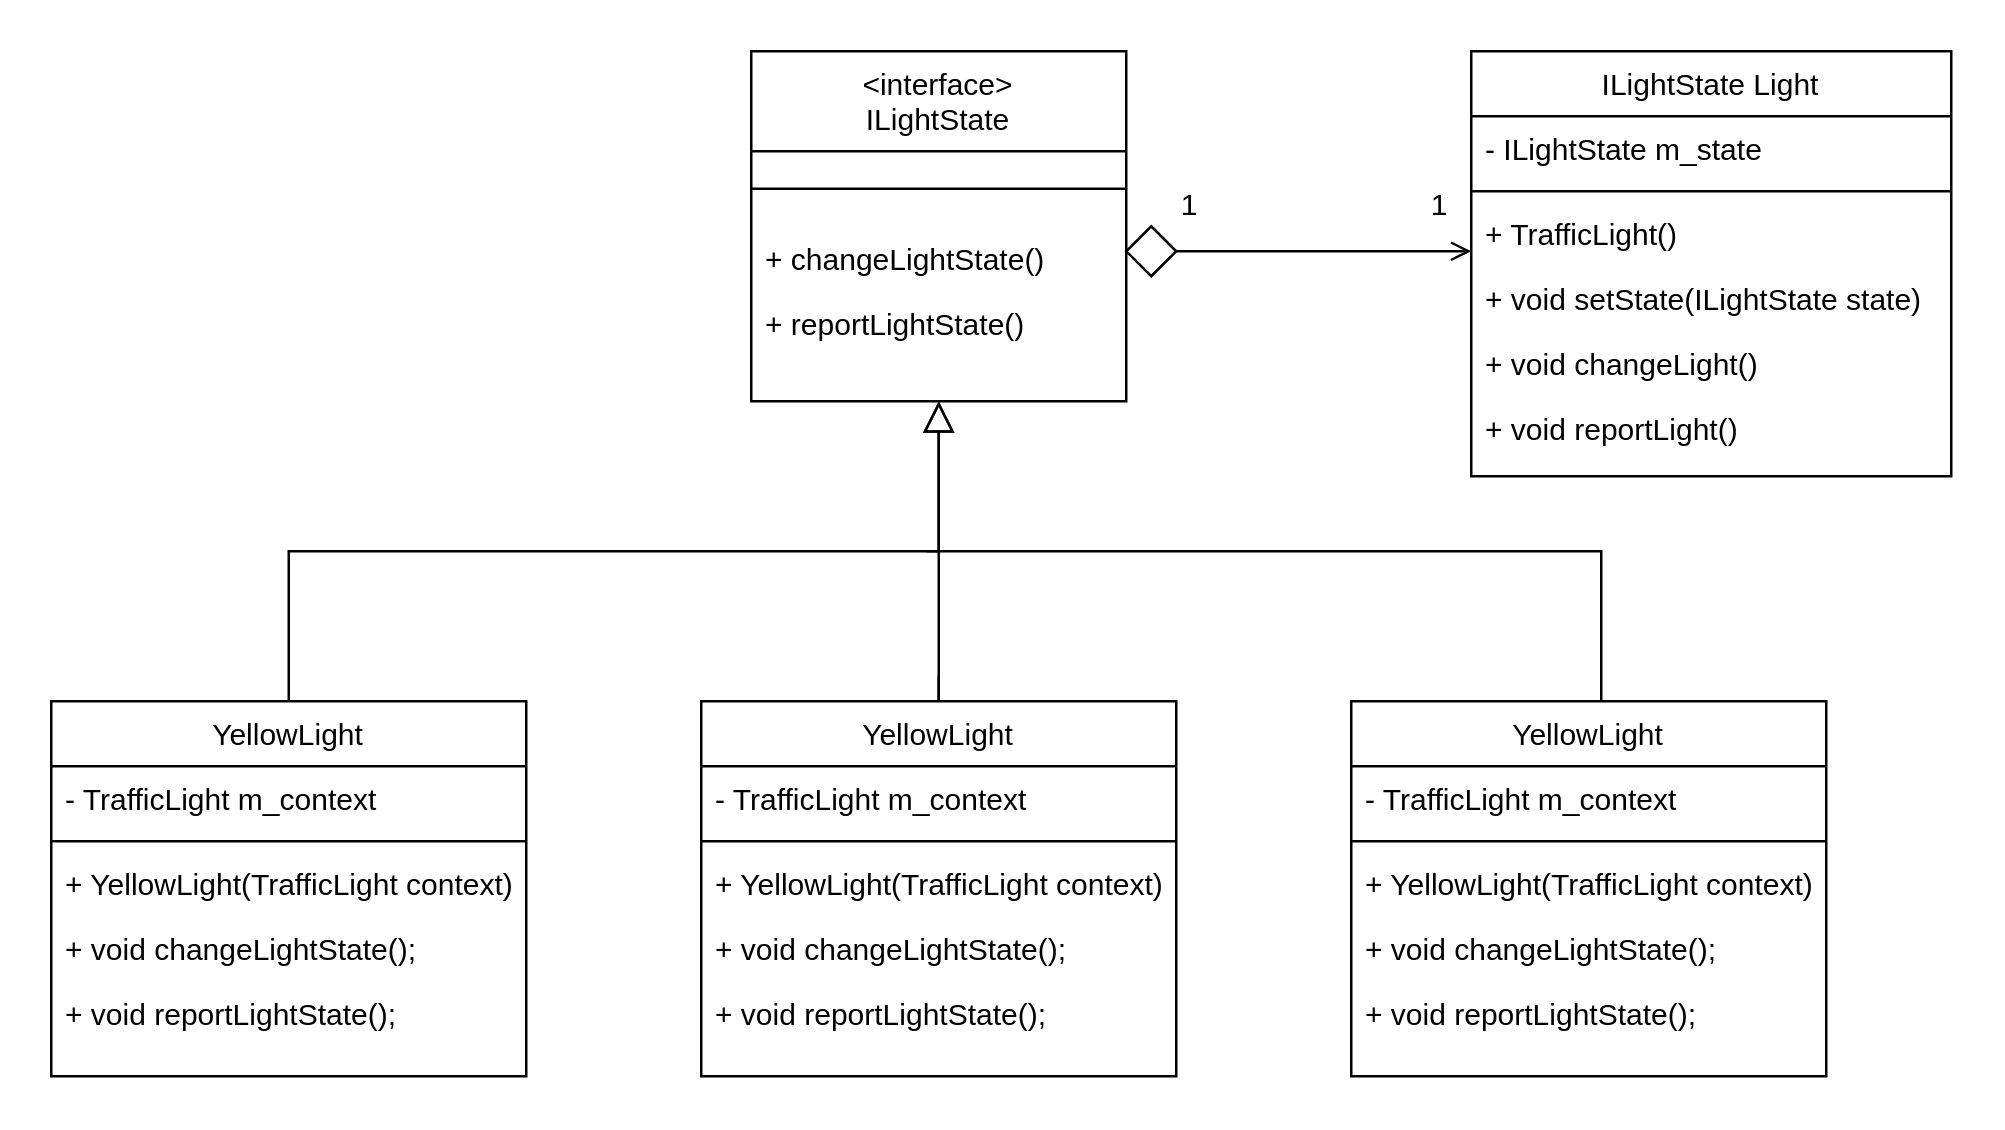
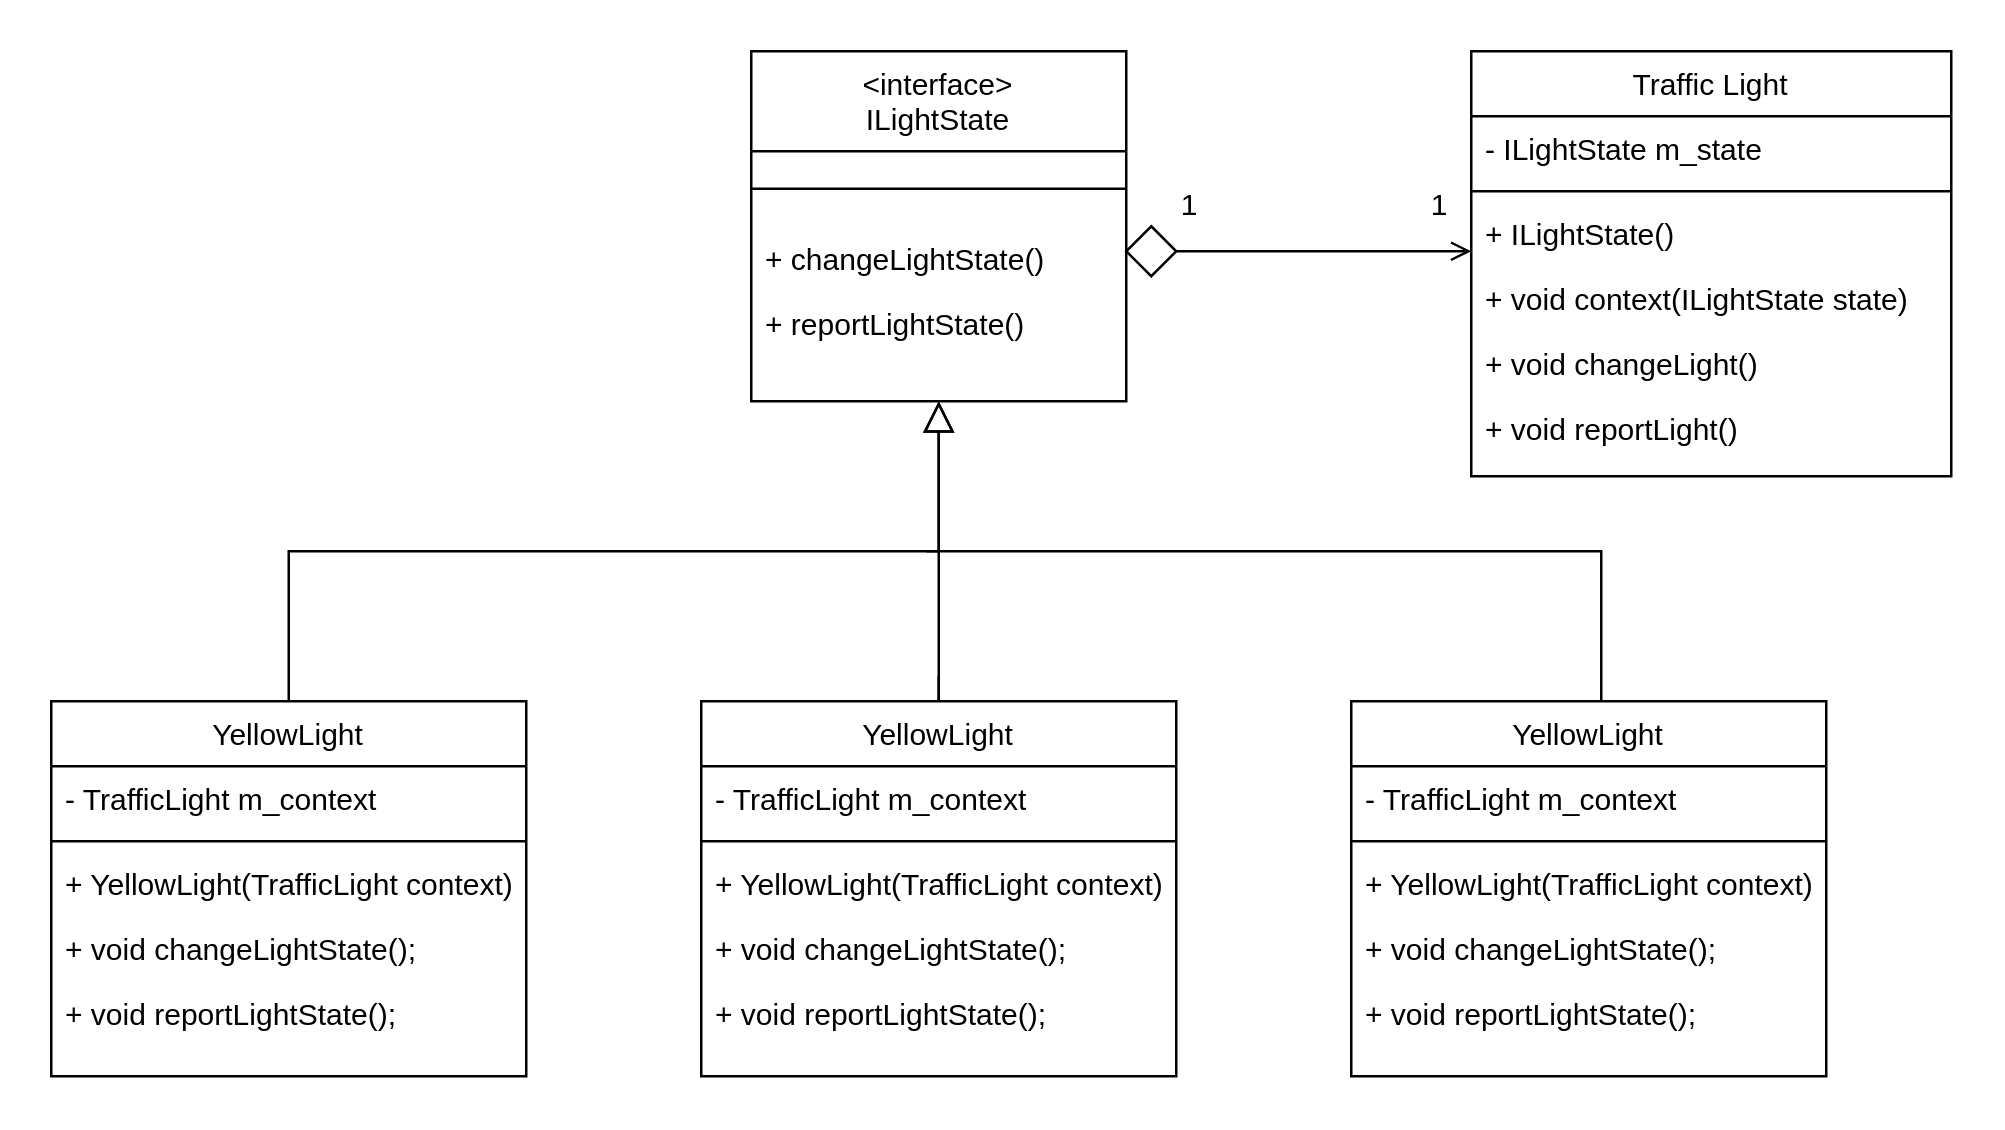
(1710, 85) -> (1710, 85)
(1608, 235) -> (1603, 235)
(1751, 300) -> (1743, 300)
